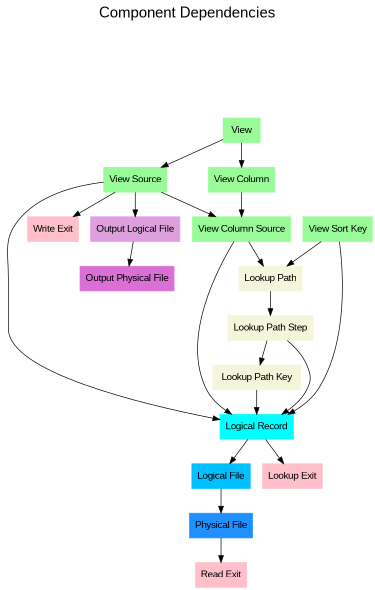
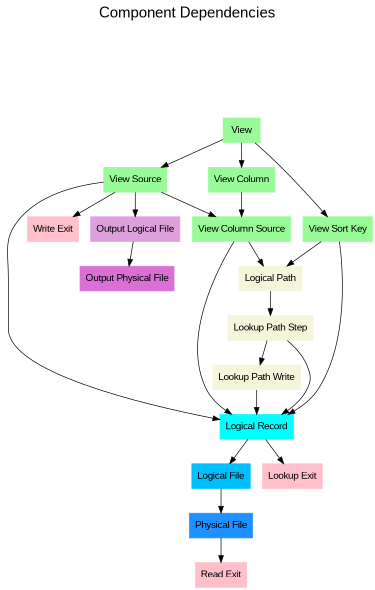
none -> (290, 176)
(270, 279) -> (270, 279)
(257, 377) -> (257, 377)
